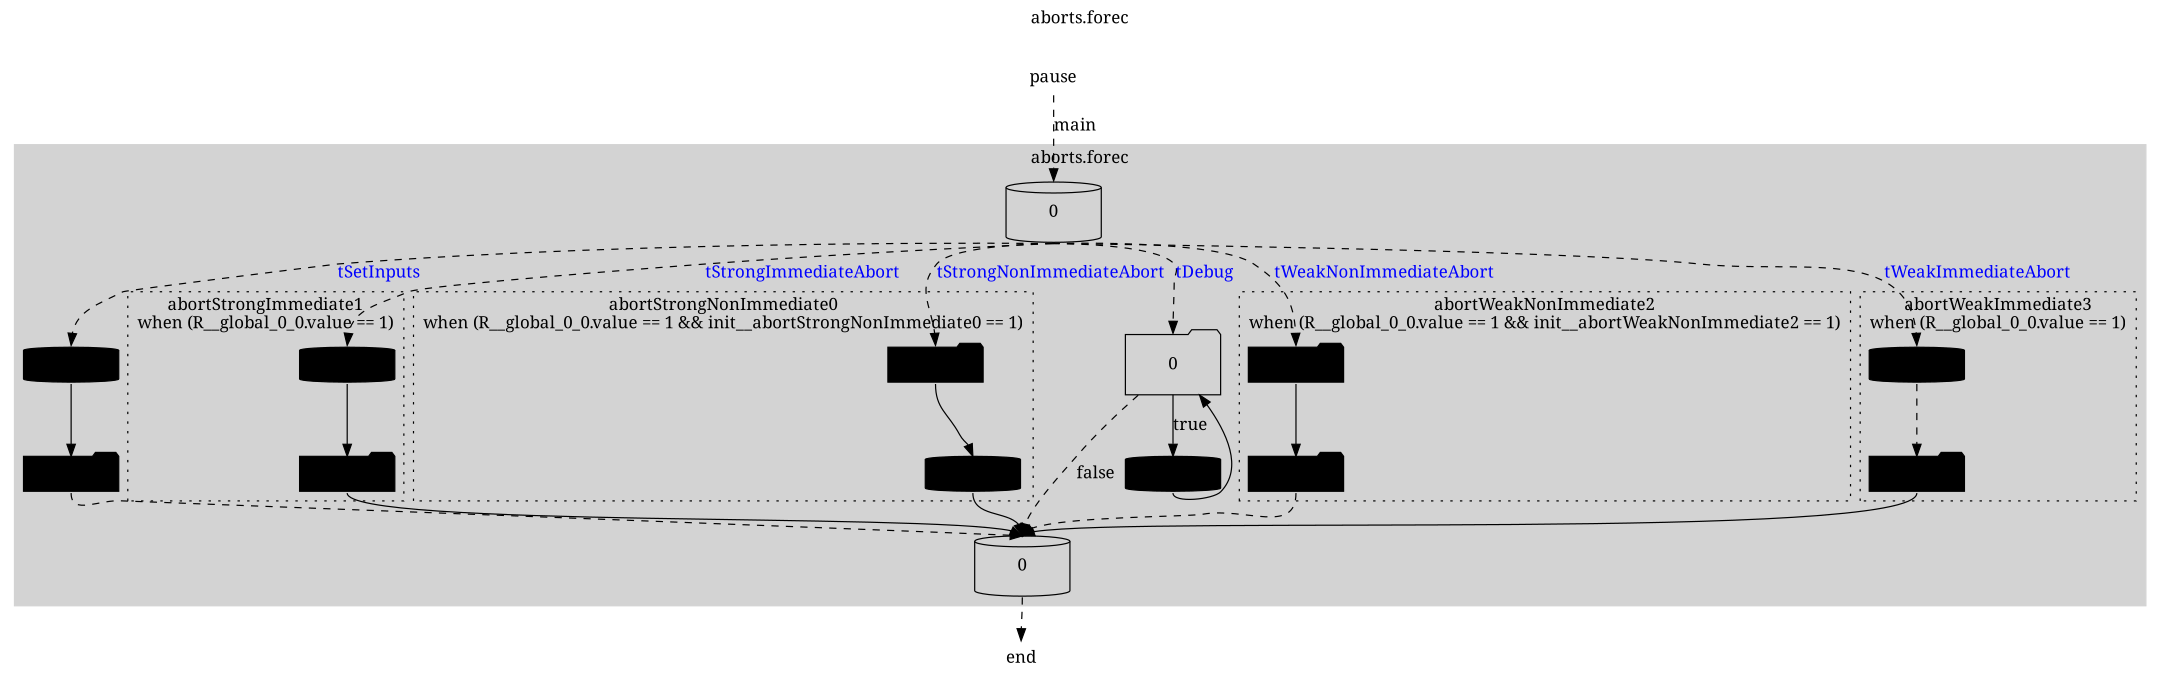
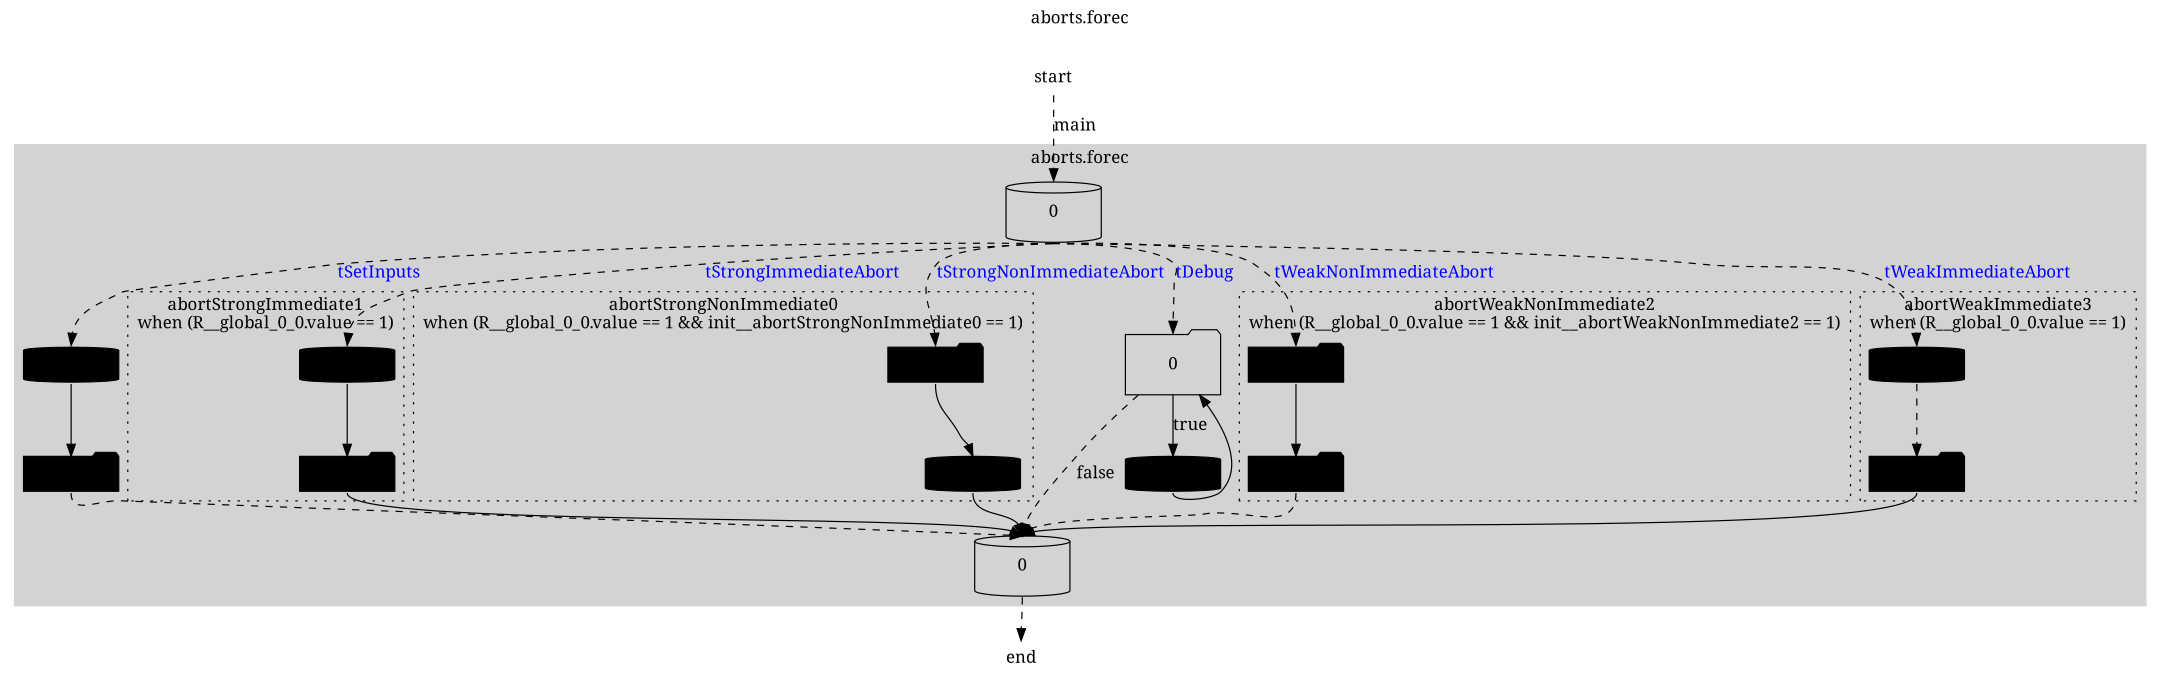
(1054, 78) -> (1054, 78)
